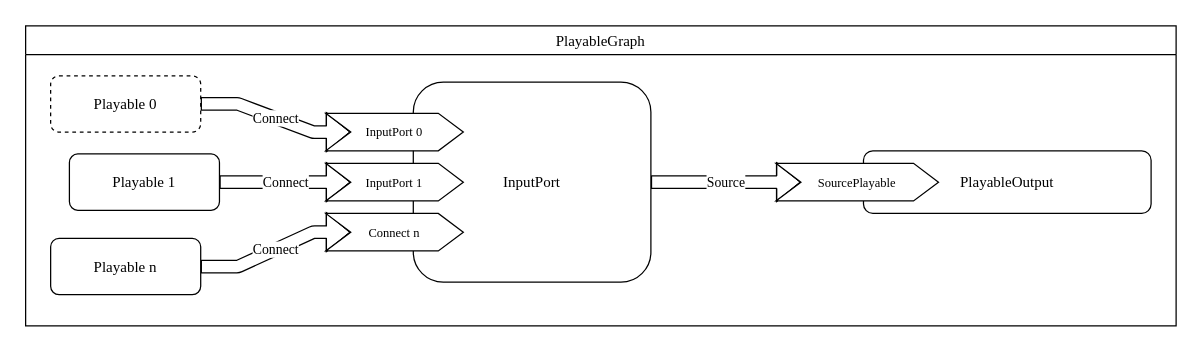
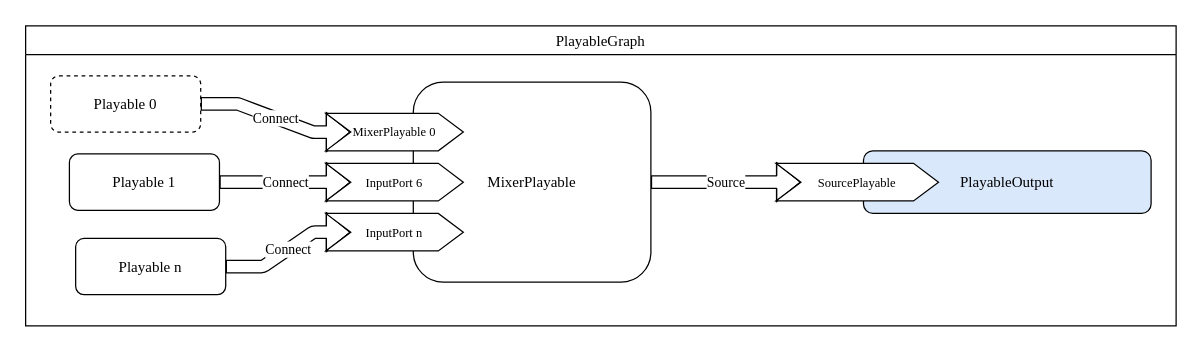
(394, 132) -> (394, 132)
(394, 182) -> (394, 182)
(532, 182) -> (532, 182)
(1007, 182) -> (1007, 182)
(394, 232) -> (394, 232)
(126, 266) -> (151, 266)
